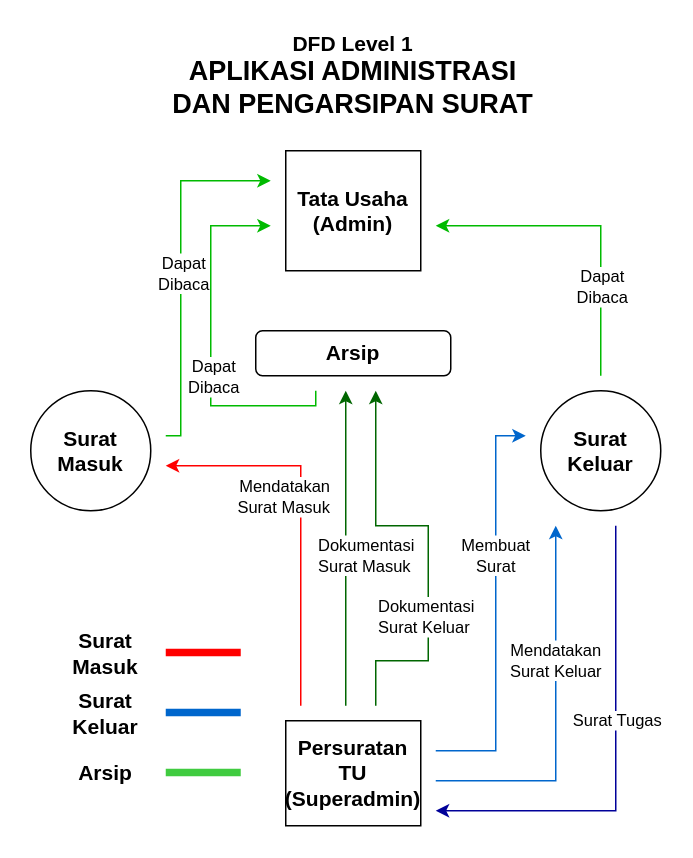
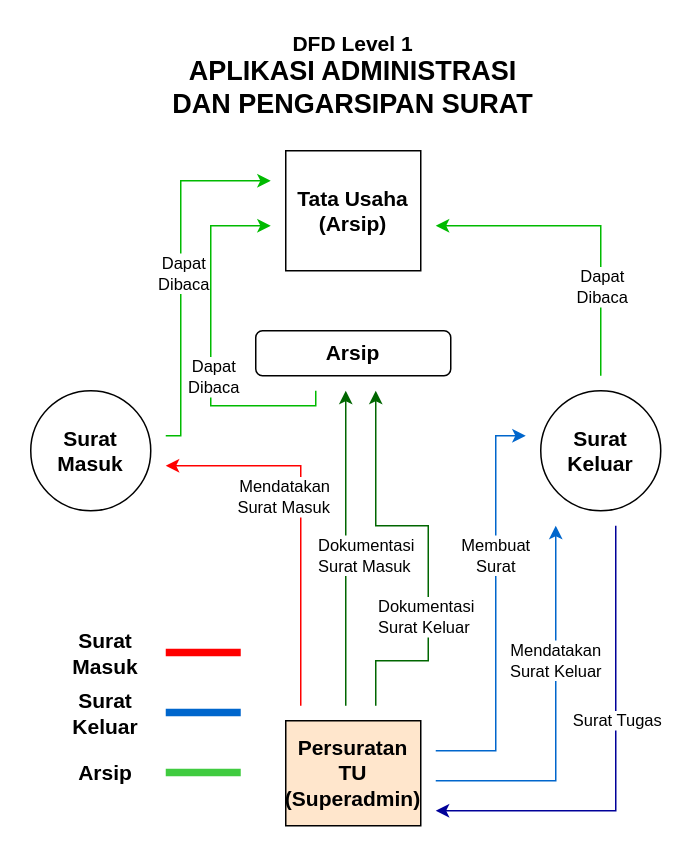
(353, 211) -> (353, 211)
(353, 773) -> (353, 773)
